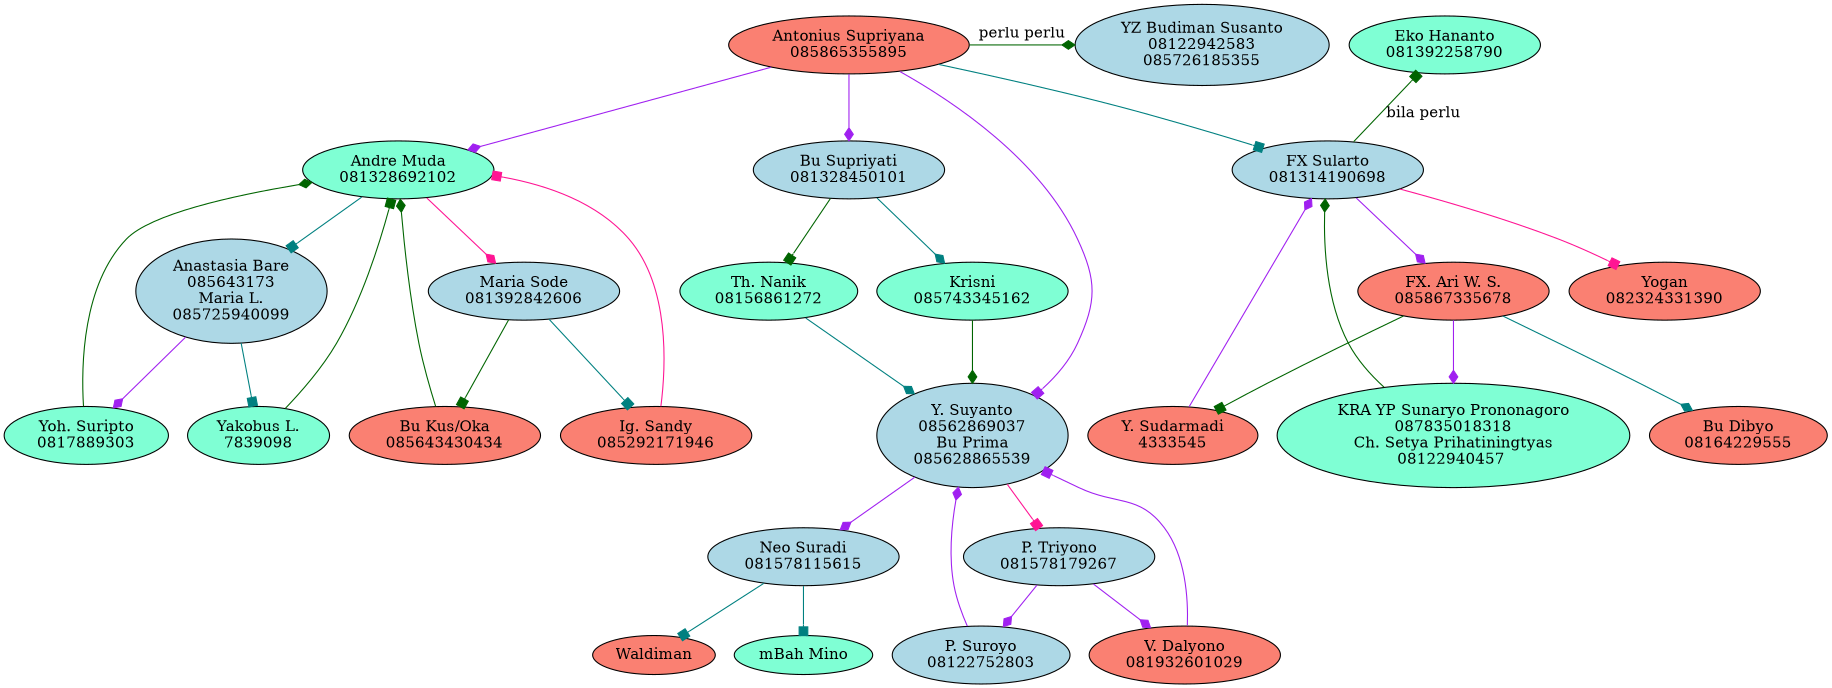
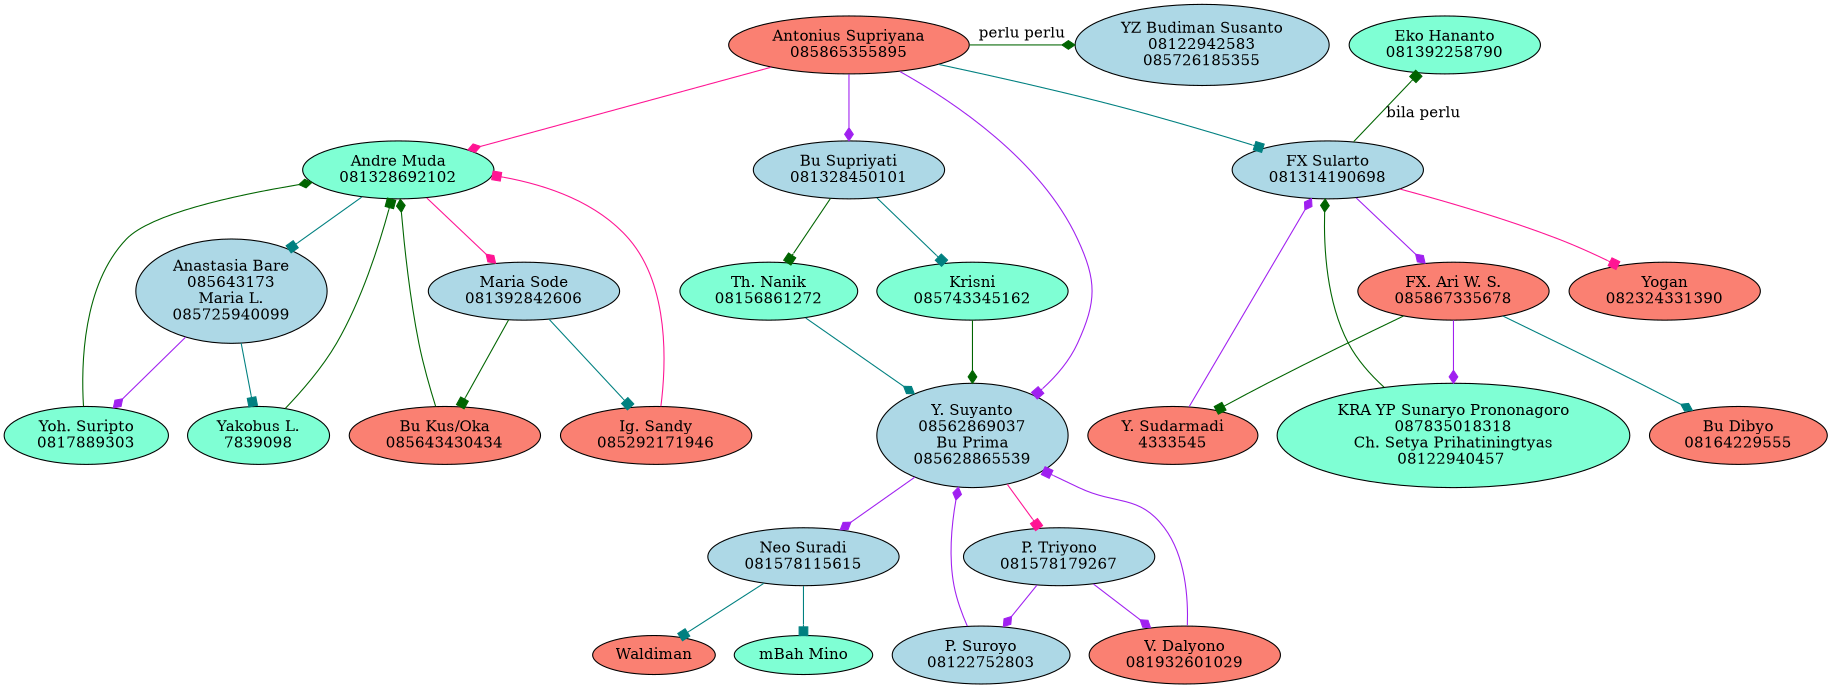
(626, 107) -> (626, 107)
(906, 226) -> (907, 227)
